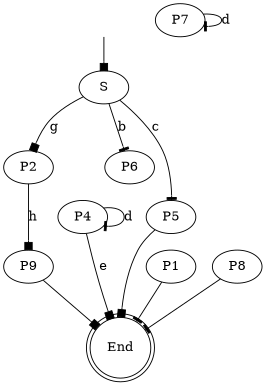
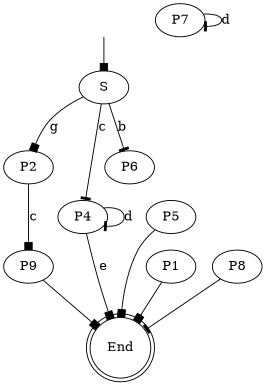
(158, 142) -> (94, 150)
(33, 217) -> (33, 217)
(150, 300) -> (150, 300)
